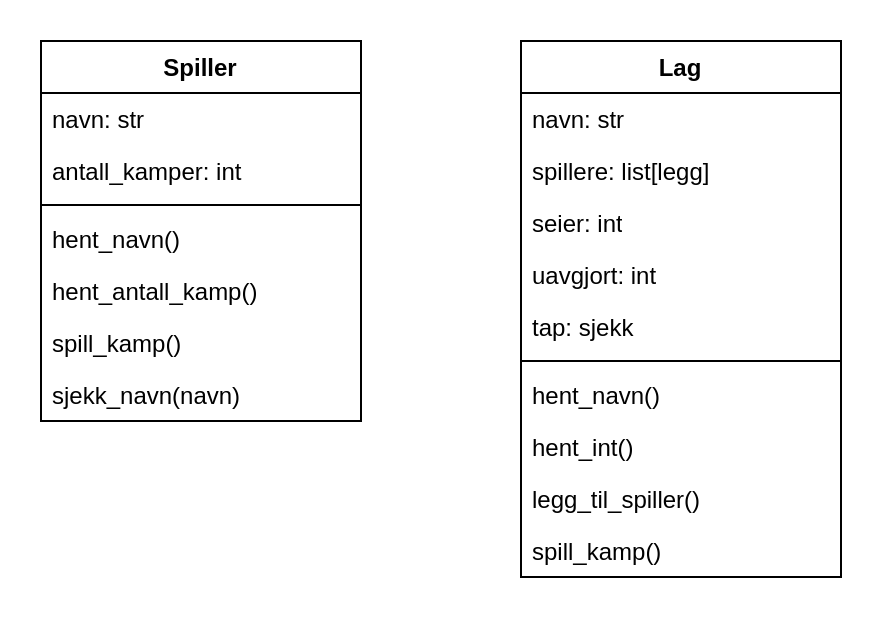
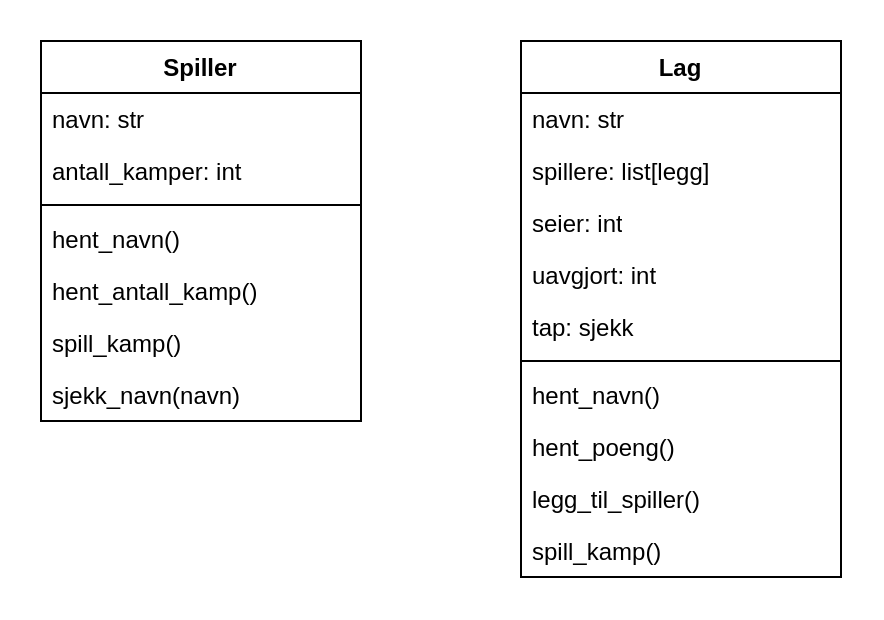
(597, 449) -> (614, 449)
